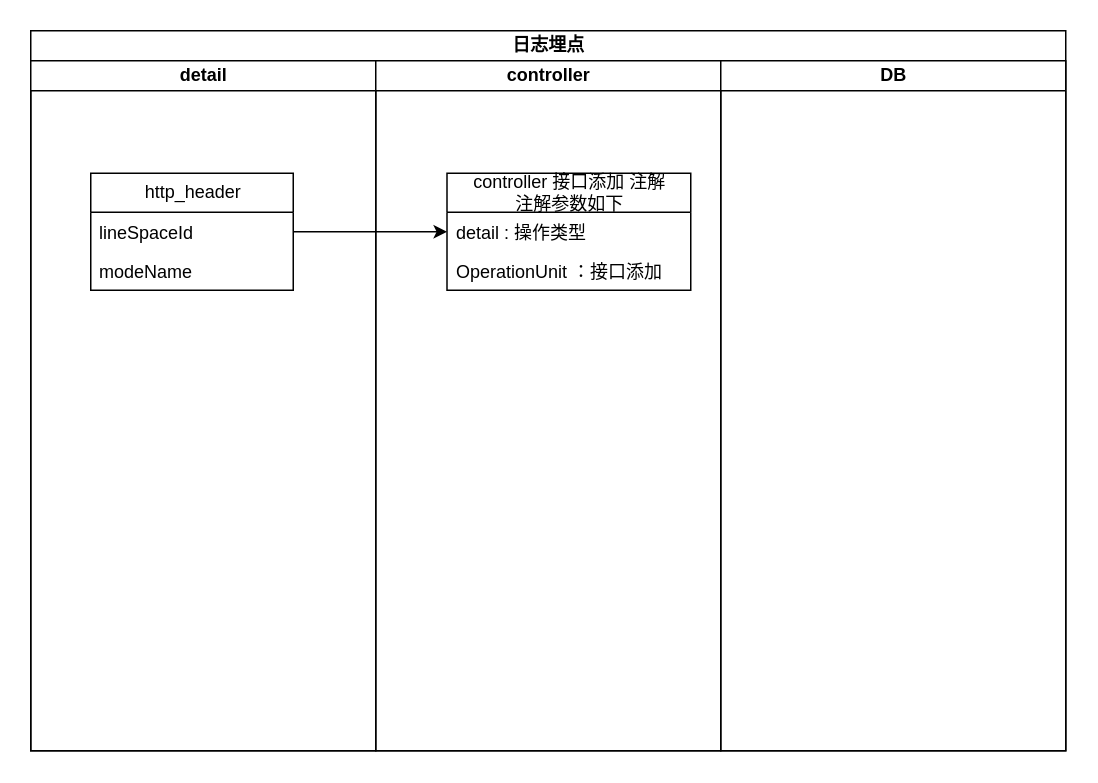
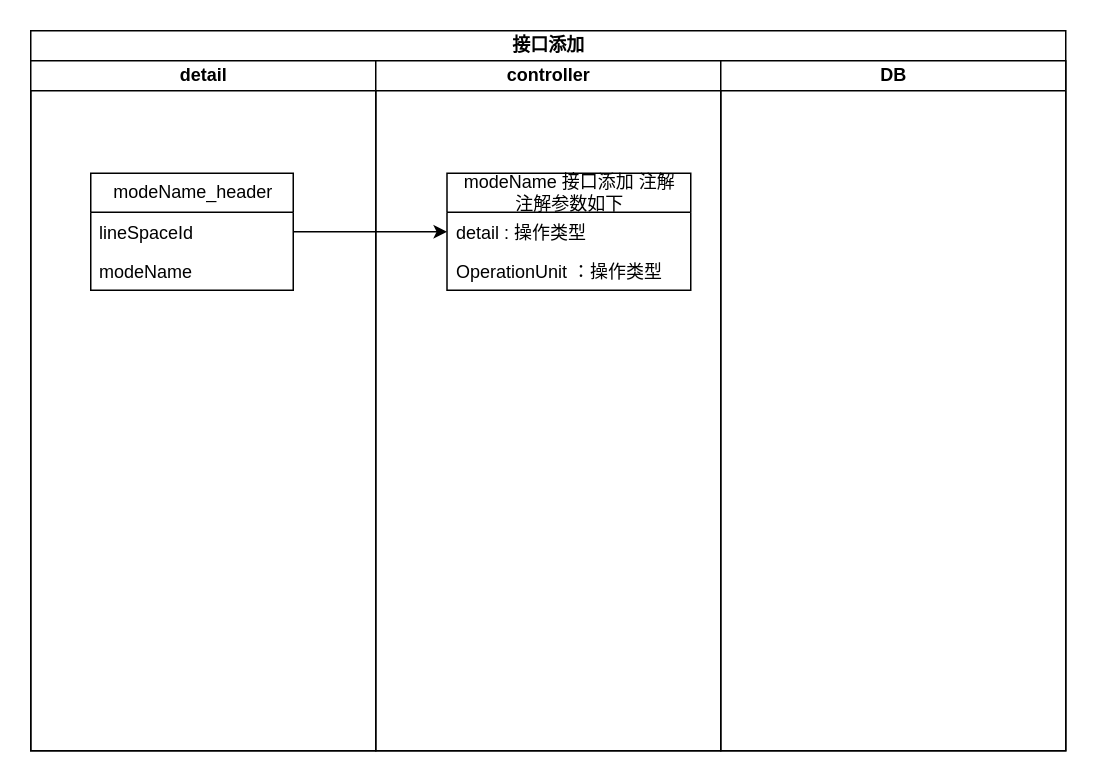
(549, 46) -> (549, 46)
(194, 193) -> (194, 193)
(570, 193) -> (570, 193)
(565, 273) -> (565, 273)
